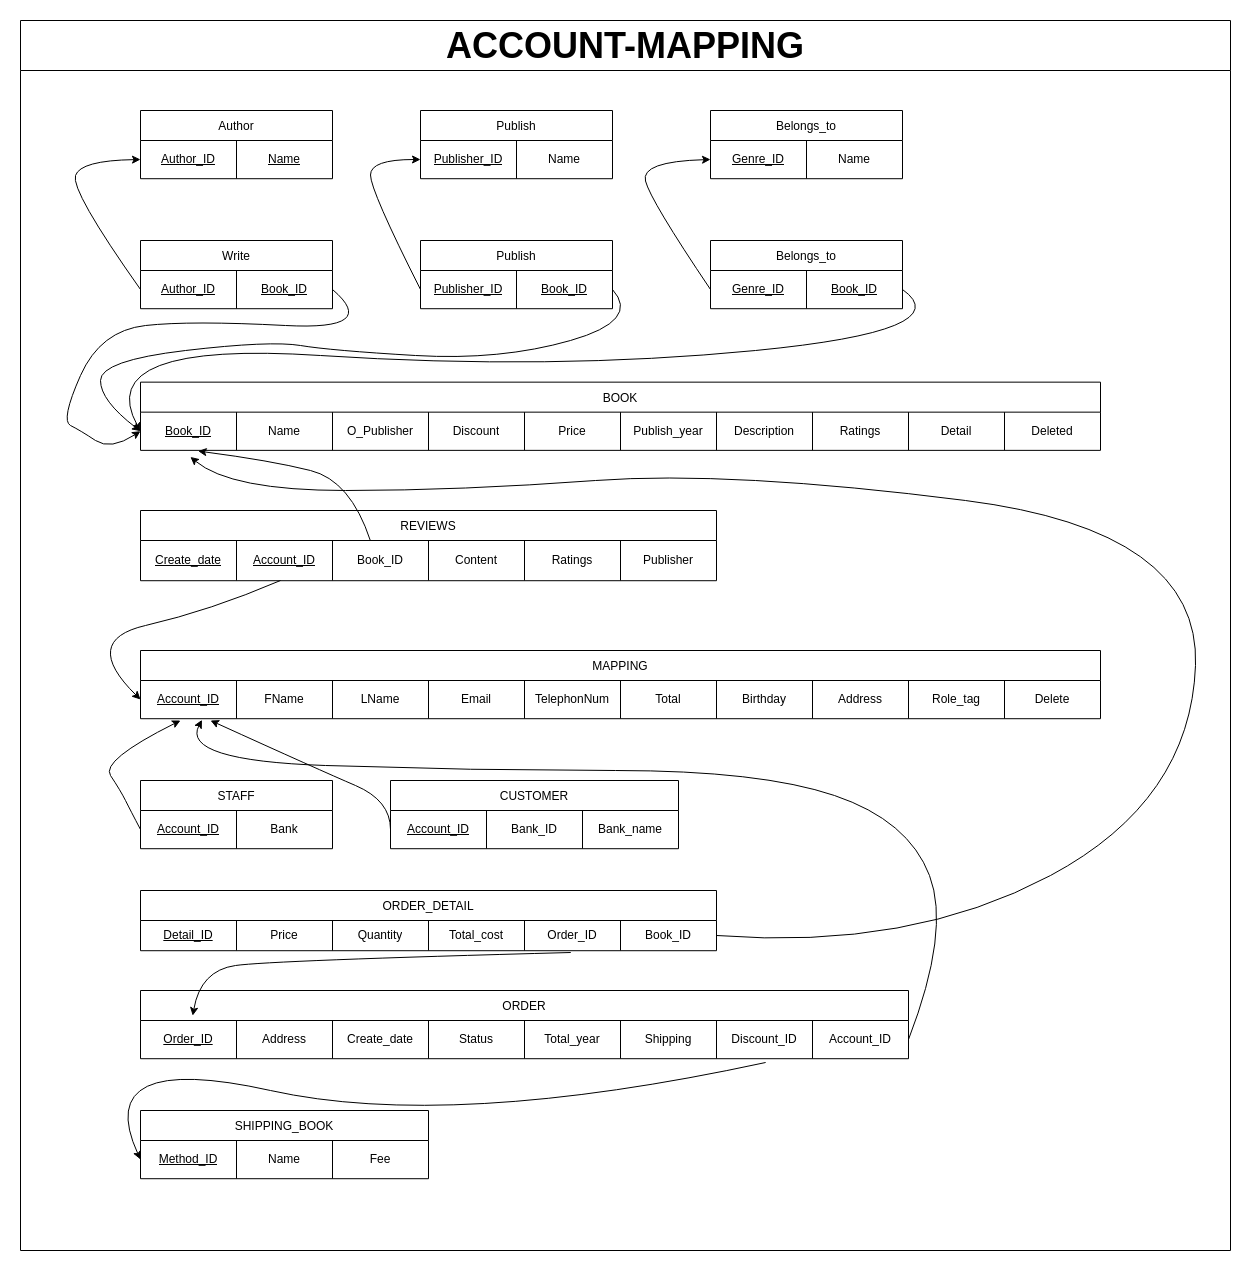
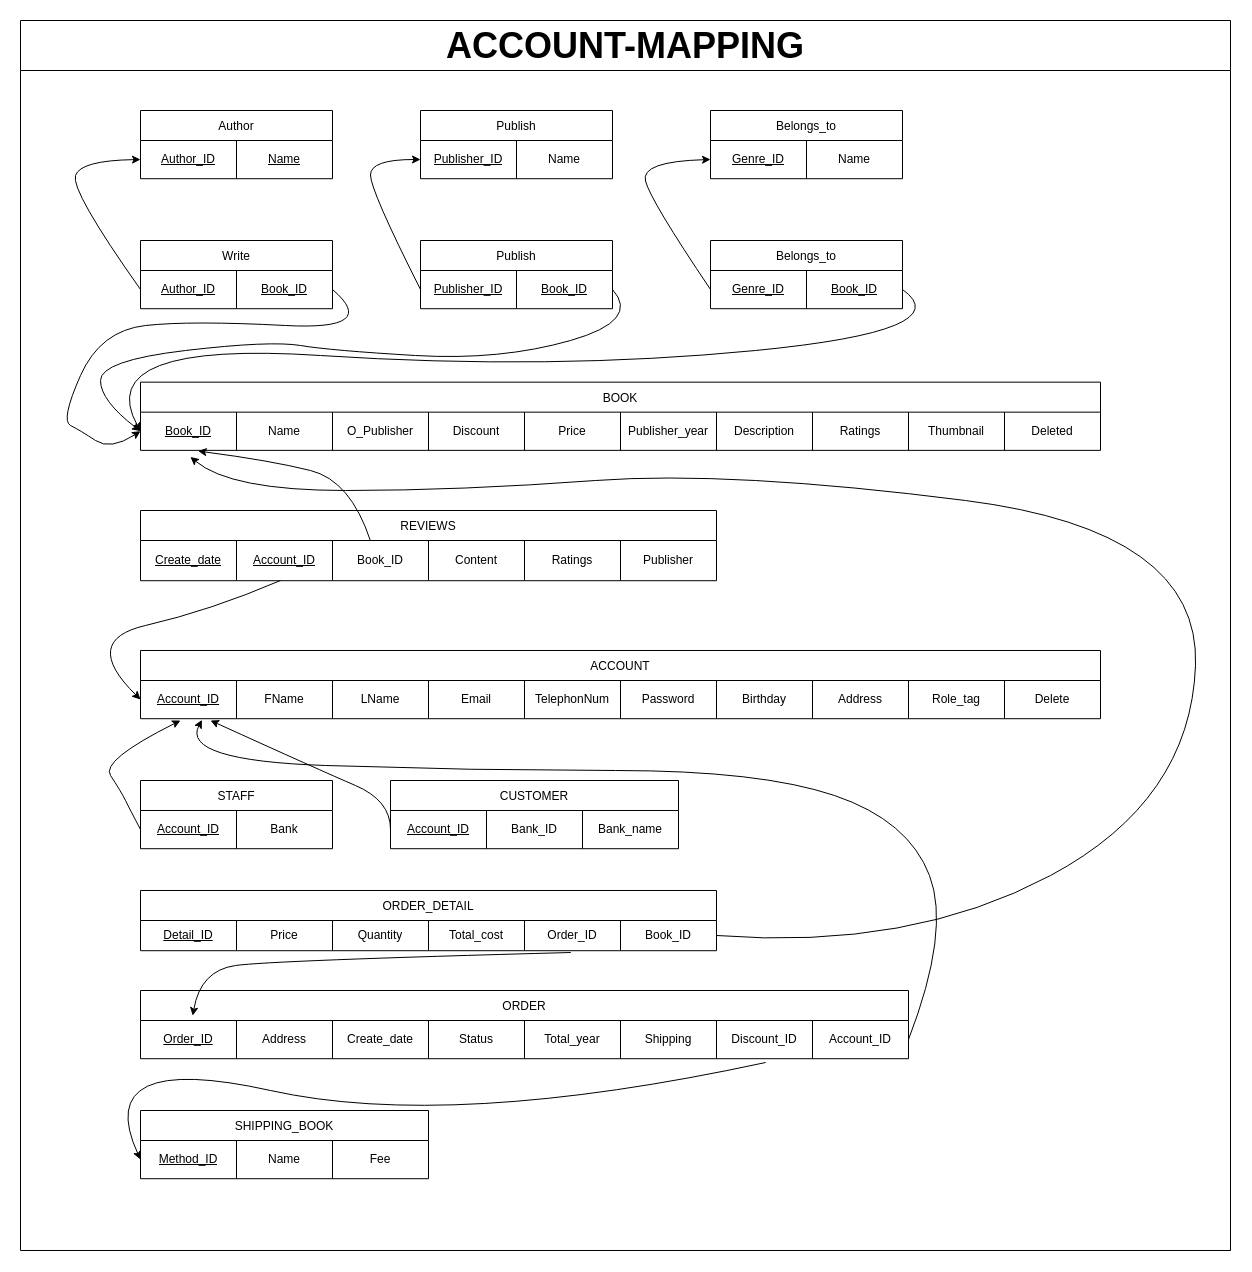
(669, 432) -> (669, 432)
(957, 432) -> (957, 432)
(620, 666) -> (620, 666)
(669, 700) -> (669, 700)
